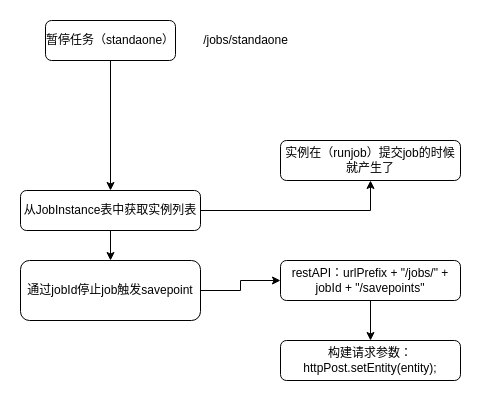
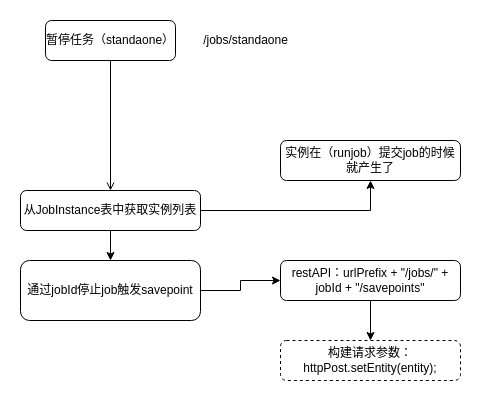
(111, 182) -> (111, 184)
(371, 361) -> (371, 361)
